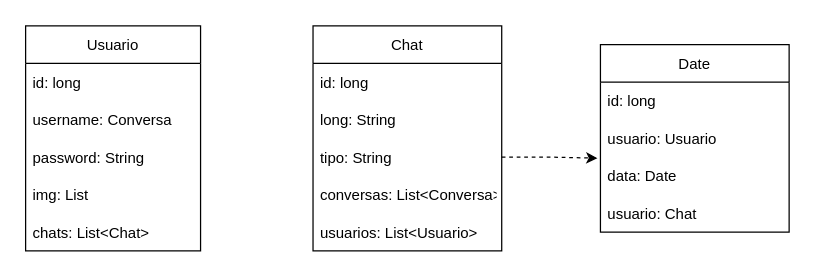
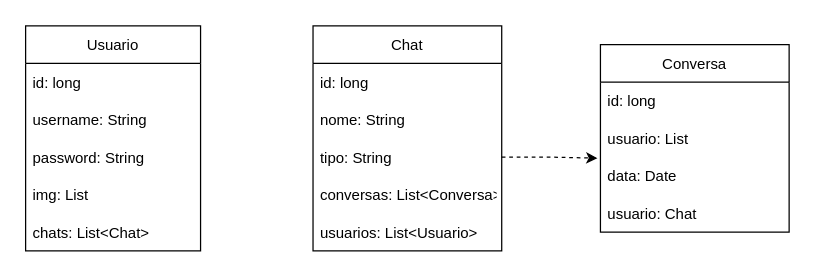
(694, 64) -> (694, 64)
(104, 120) -> (94, 120)
(363, 120) -> (365, 120)
(667, 139) -> (654, 139)
